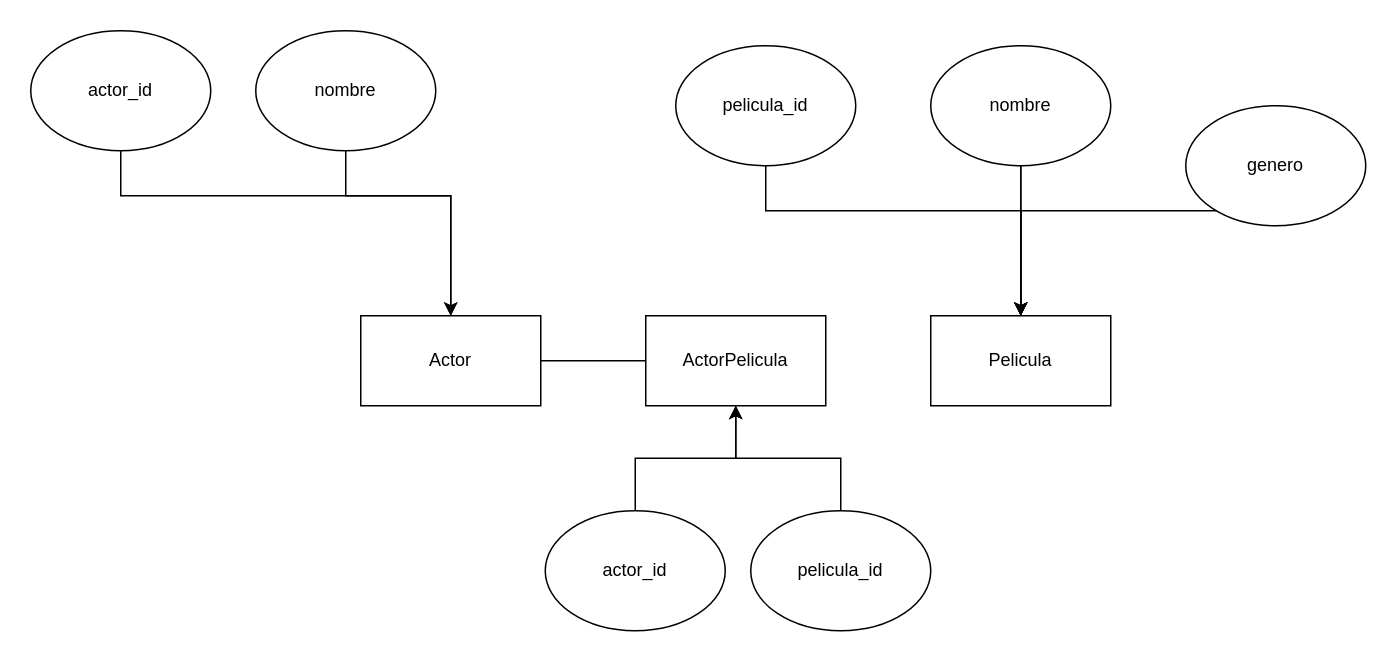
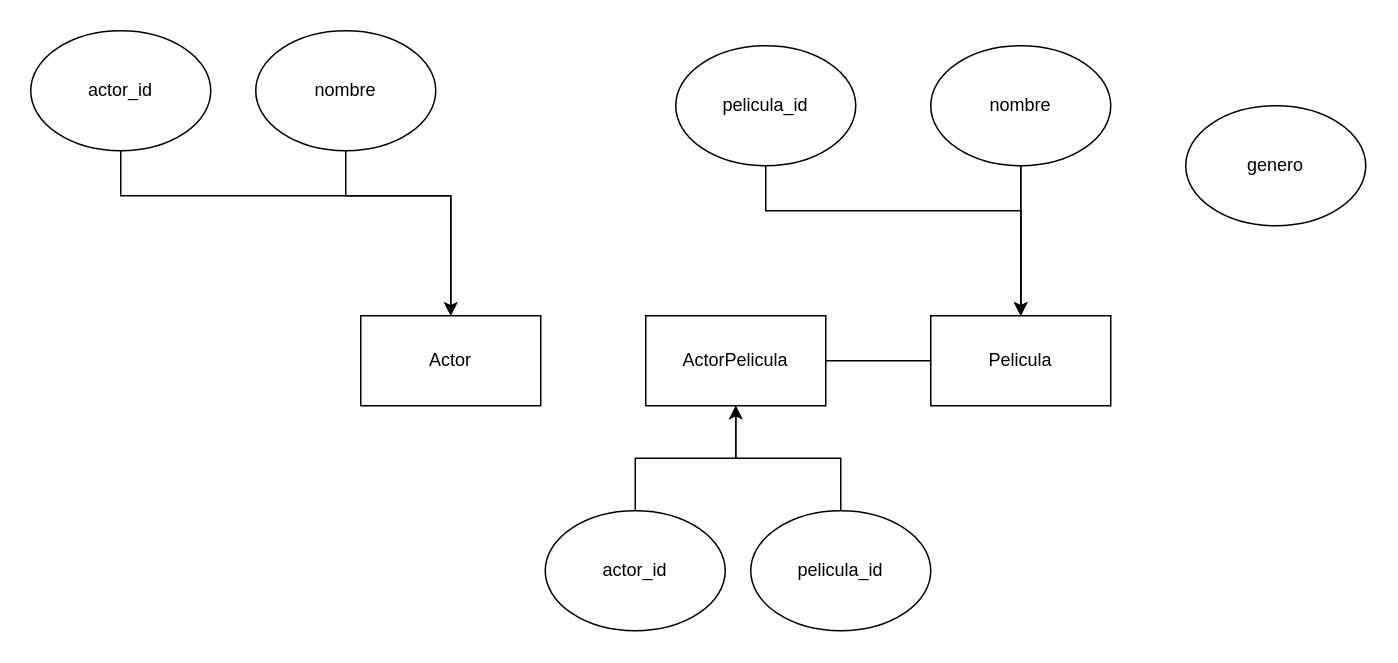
(1120, 211) -> none
(594, 361) -> (878, 361)
